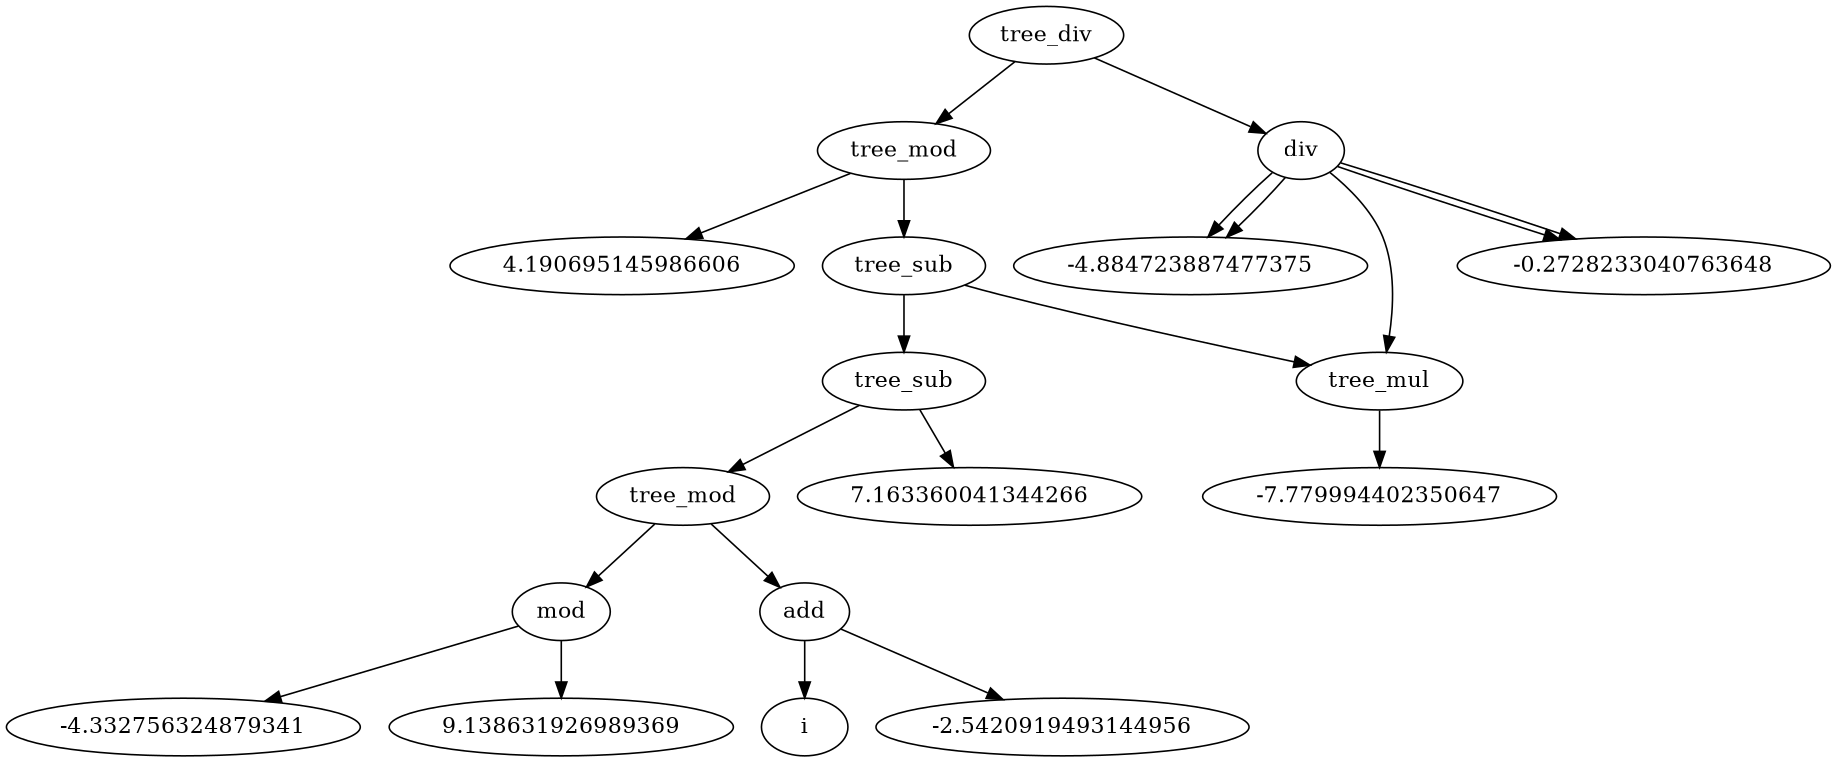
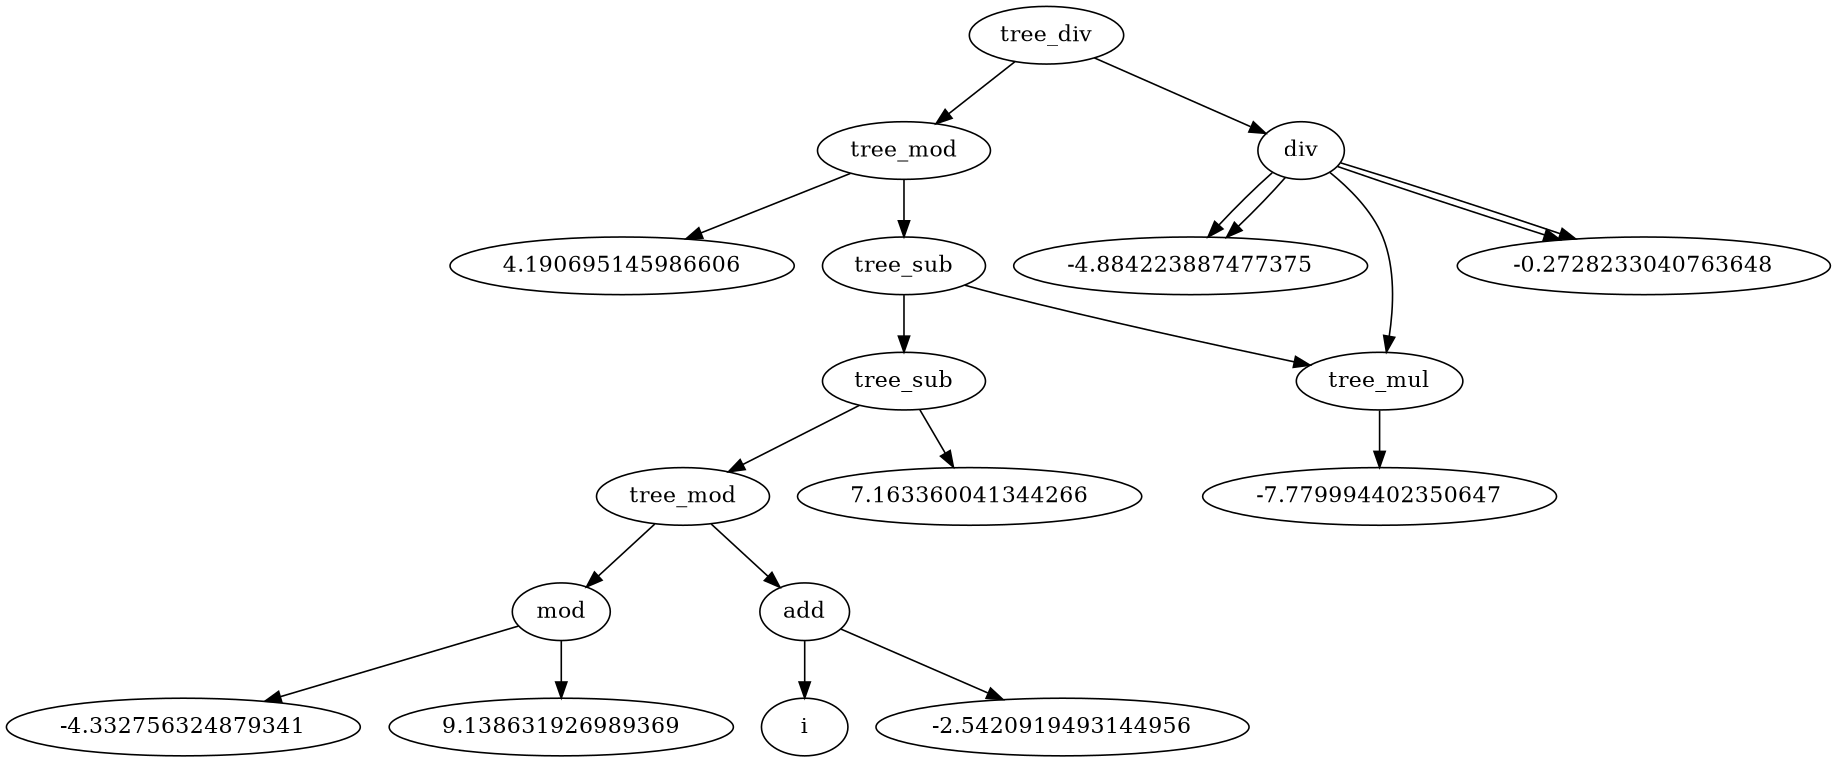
(1191, 266) -> (1191, 266)
